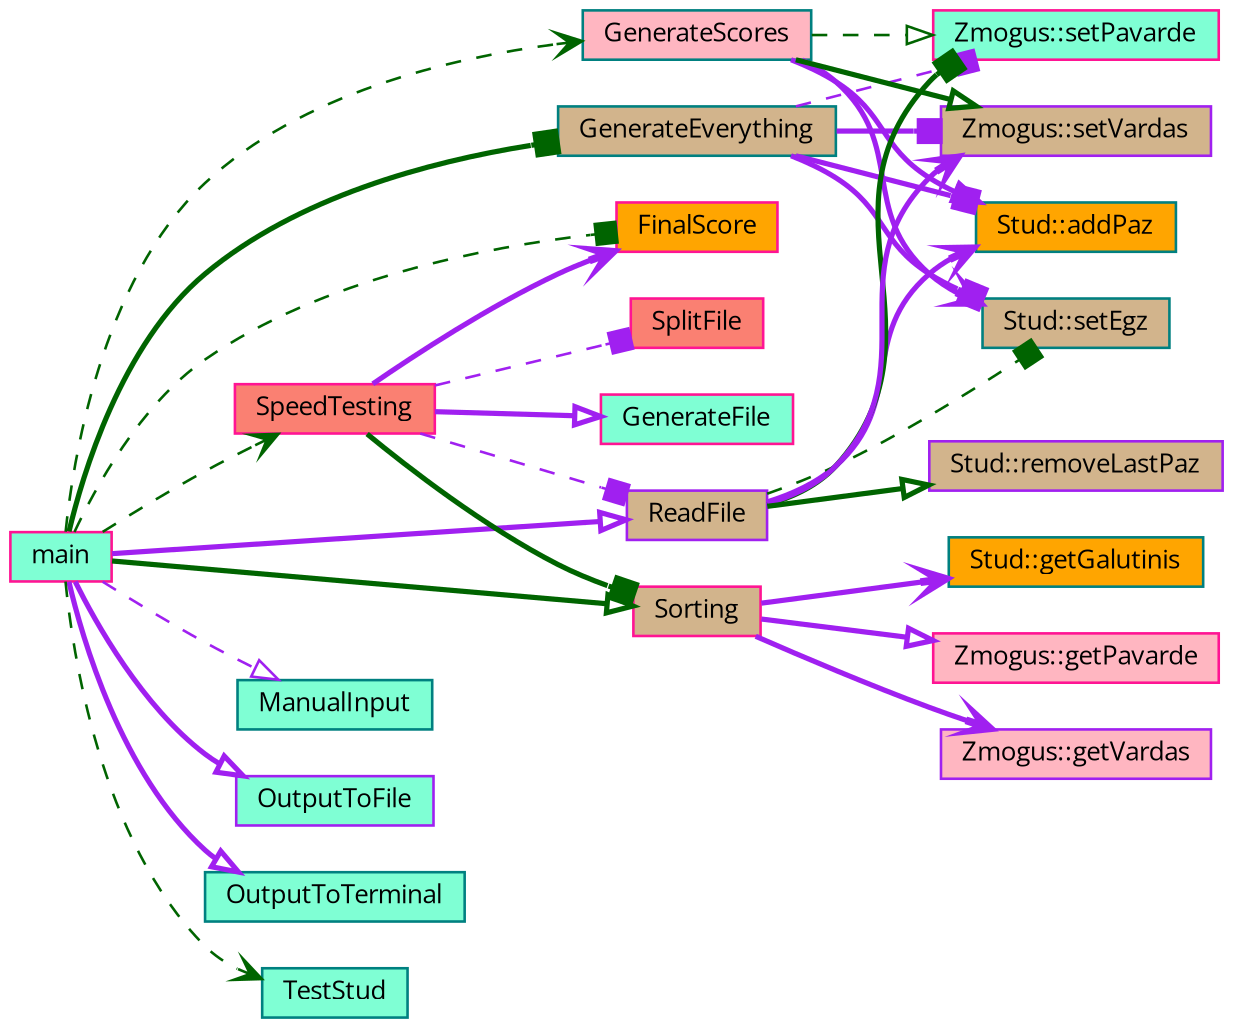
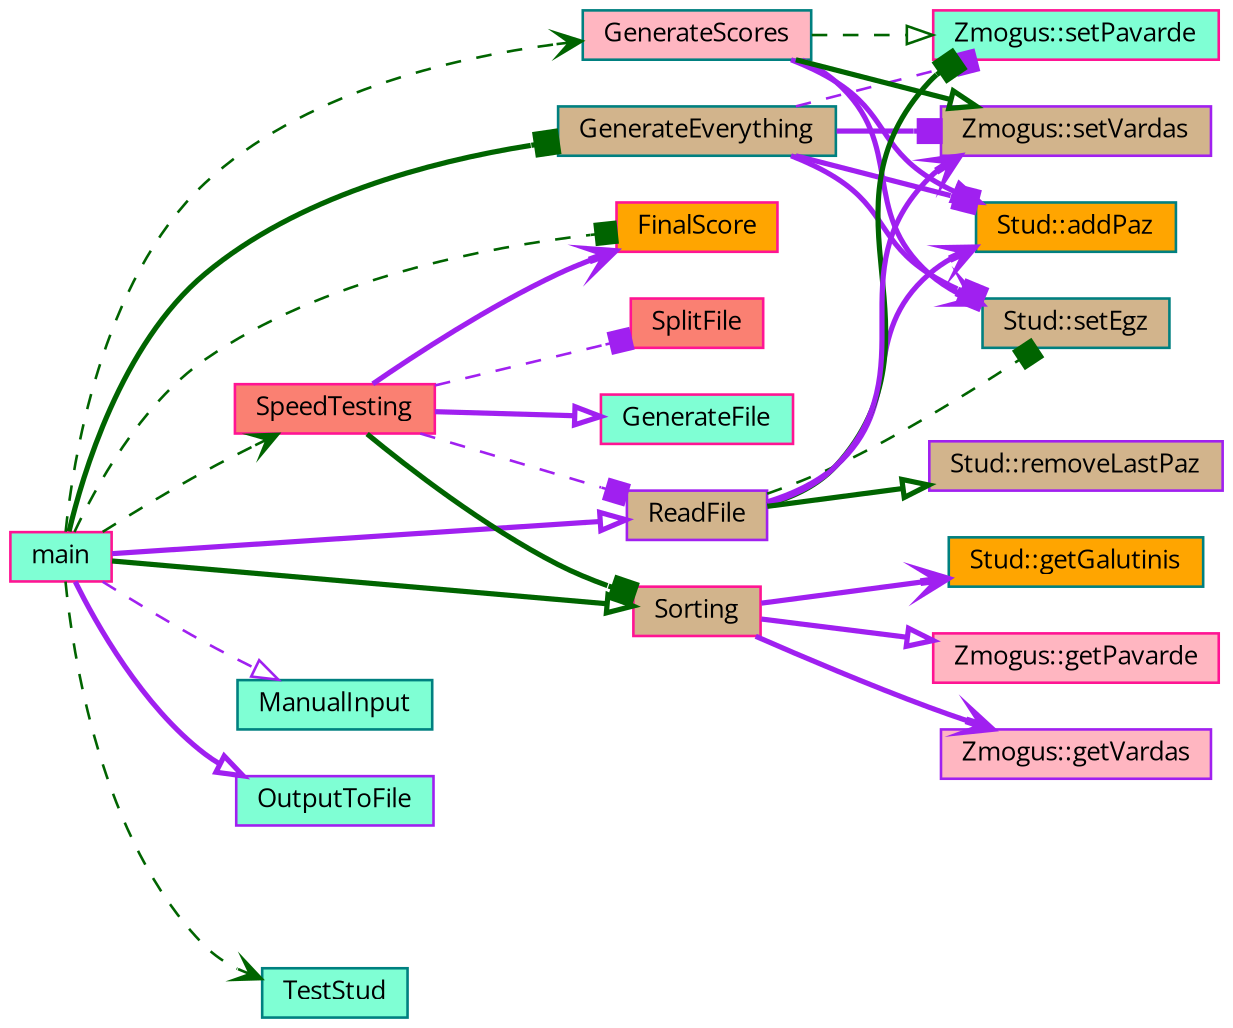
(335, 897) -> none
